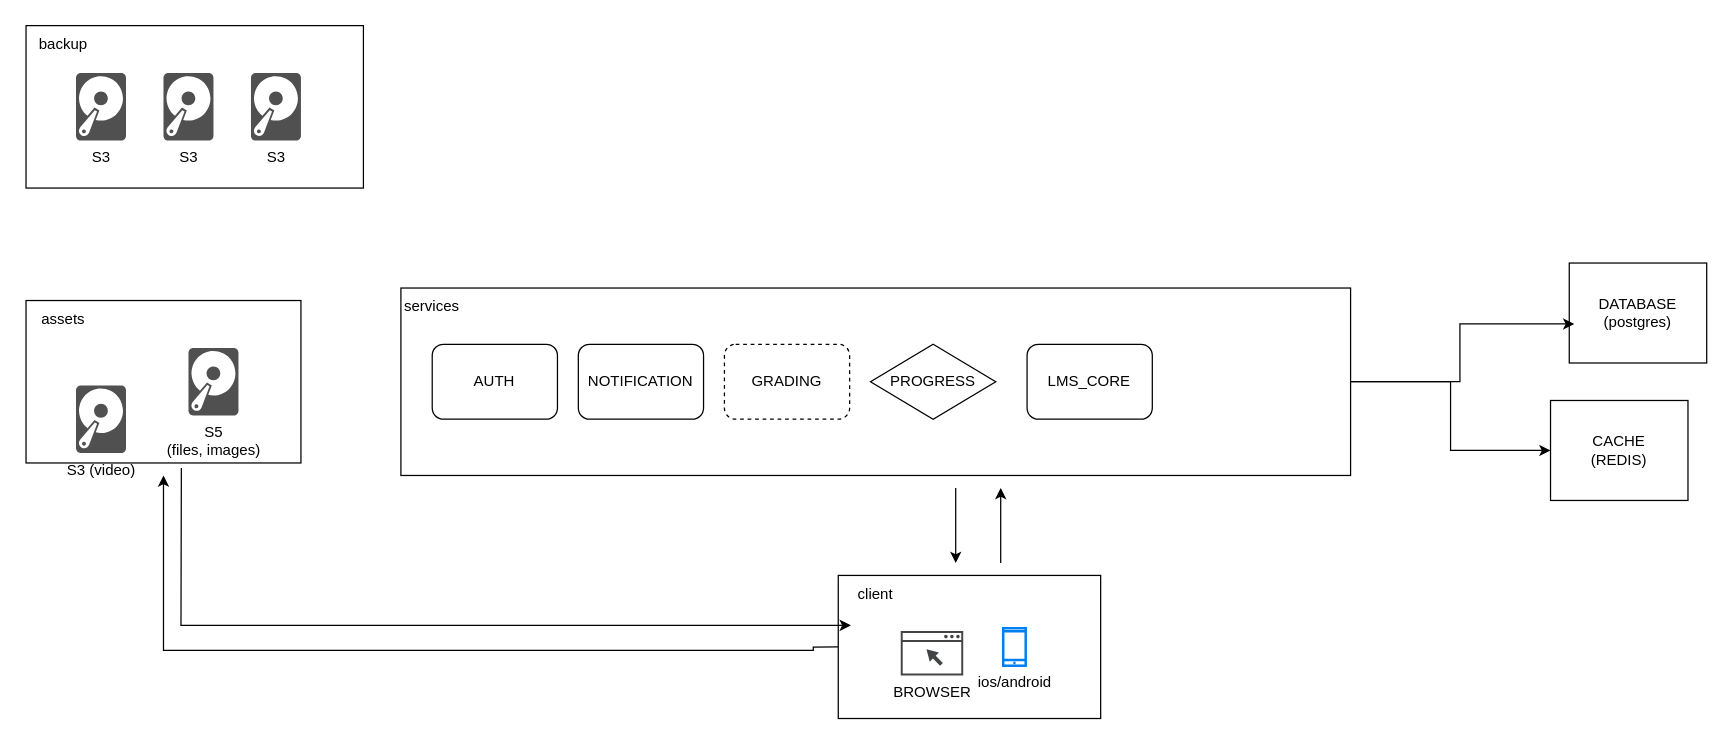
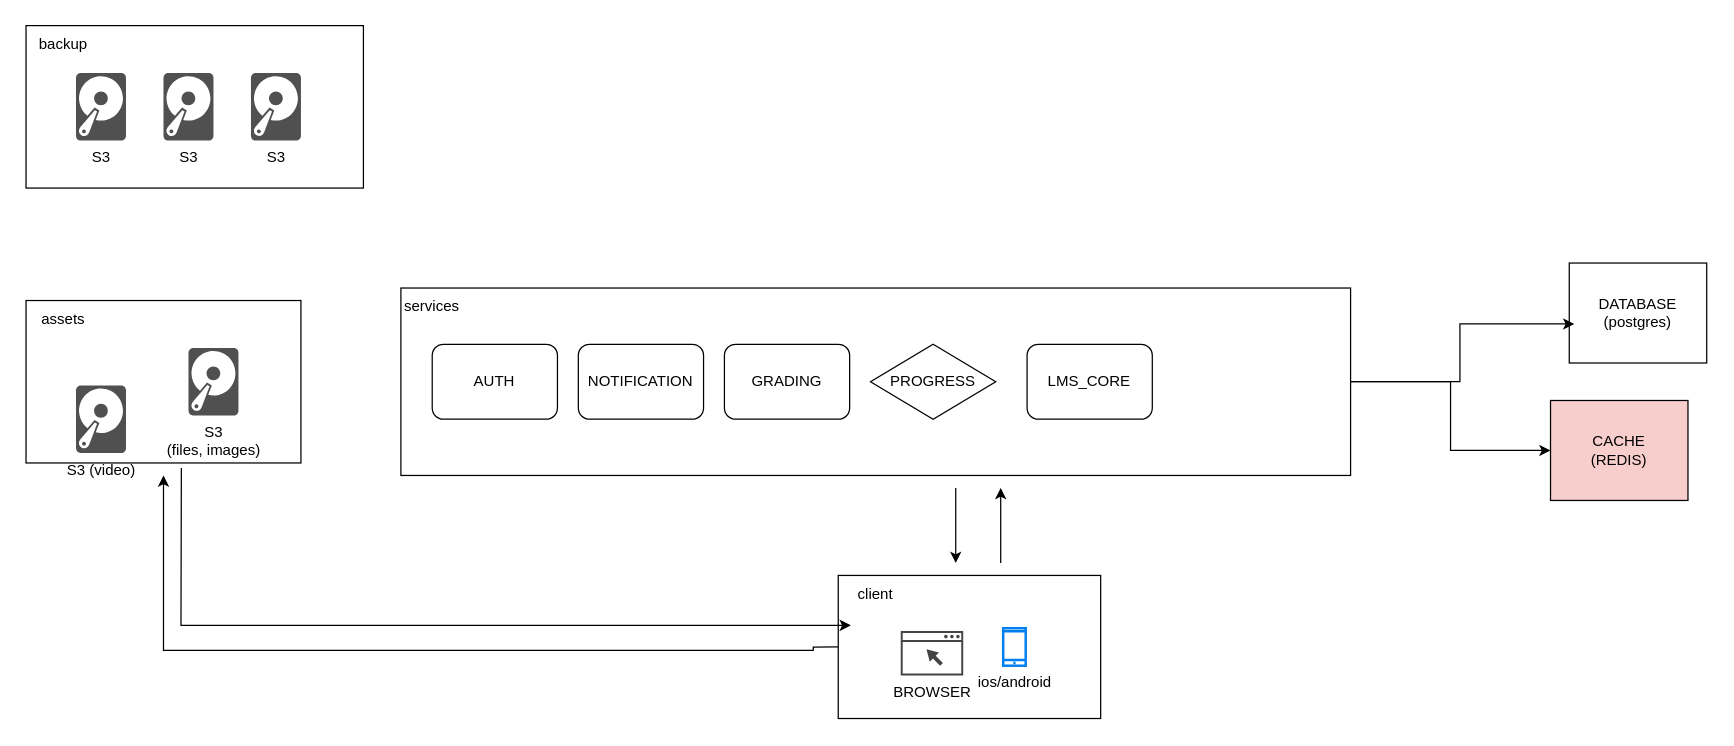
(787, 382) -> (787, 382)
(214, 442) -> (214, 442)
(1619, 451) -> (1619, 451)
